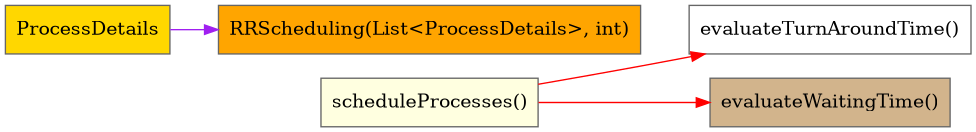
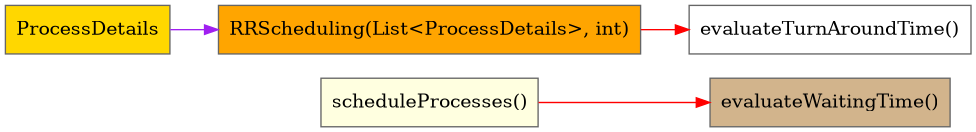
(615, 71) -> (658, 30)
